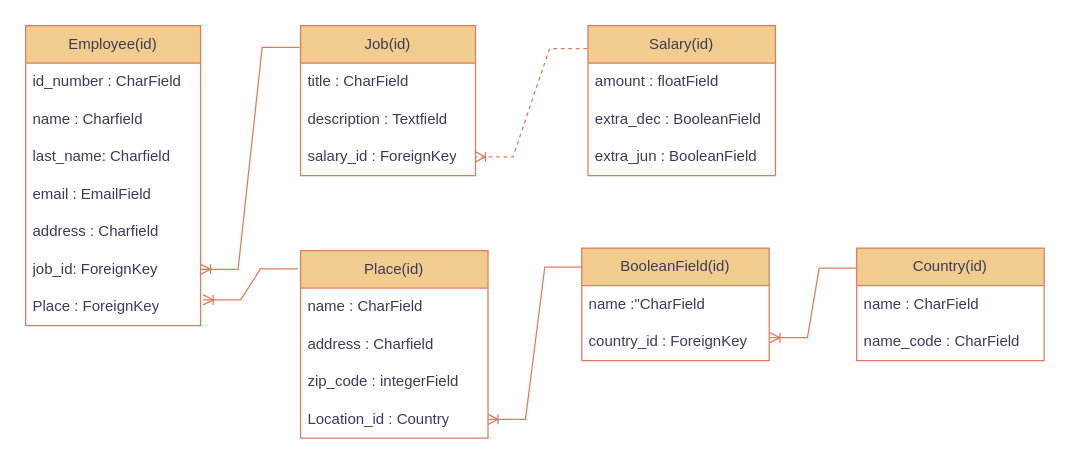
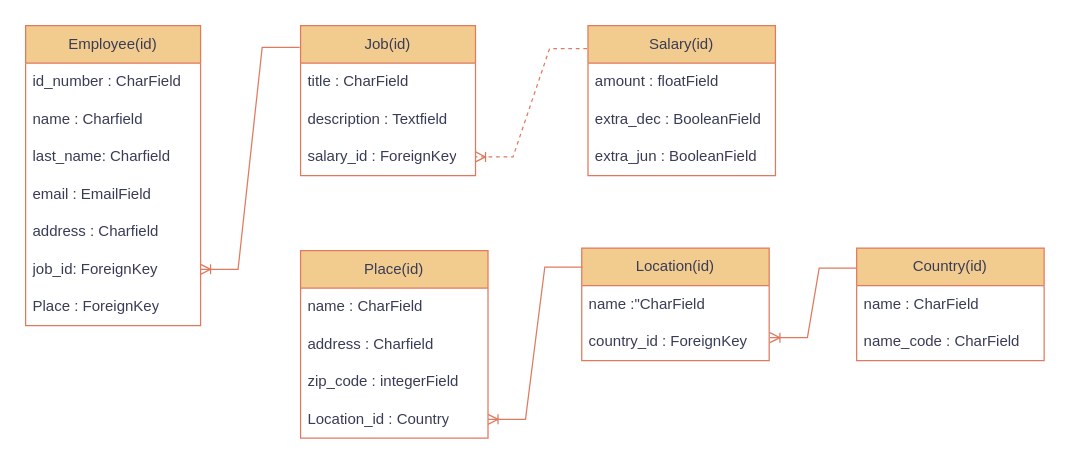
(676, 267) -> (676, 267)
(251, 284) -> none
